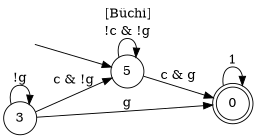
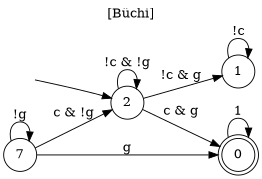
(127, 72) -> (127, 103)
none -> (238, 72)
(20, 118) -> (20, 155)
